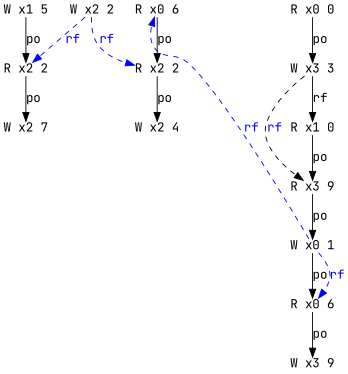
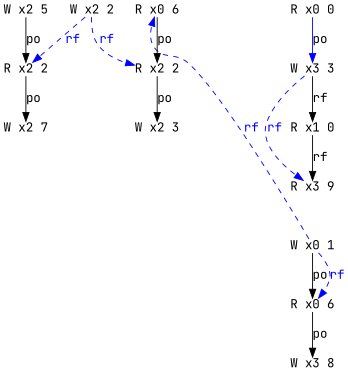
(26, 10) -> (26, 10)
(313, 35) -> (313, 35)
(266, 124) -> (266, 124)
(157, 128) -> (157, 128)
(320, 158) -> (320, 158)
(313, 212) -> none
(313, 364) -> (313, 364)
